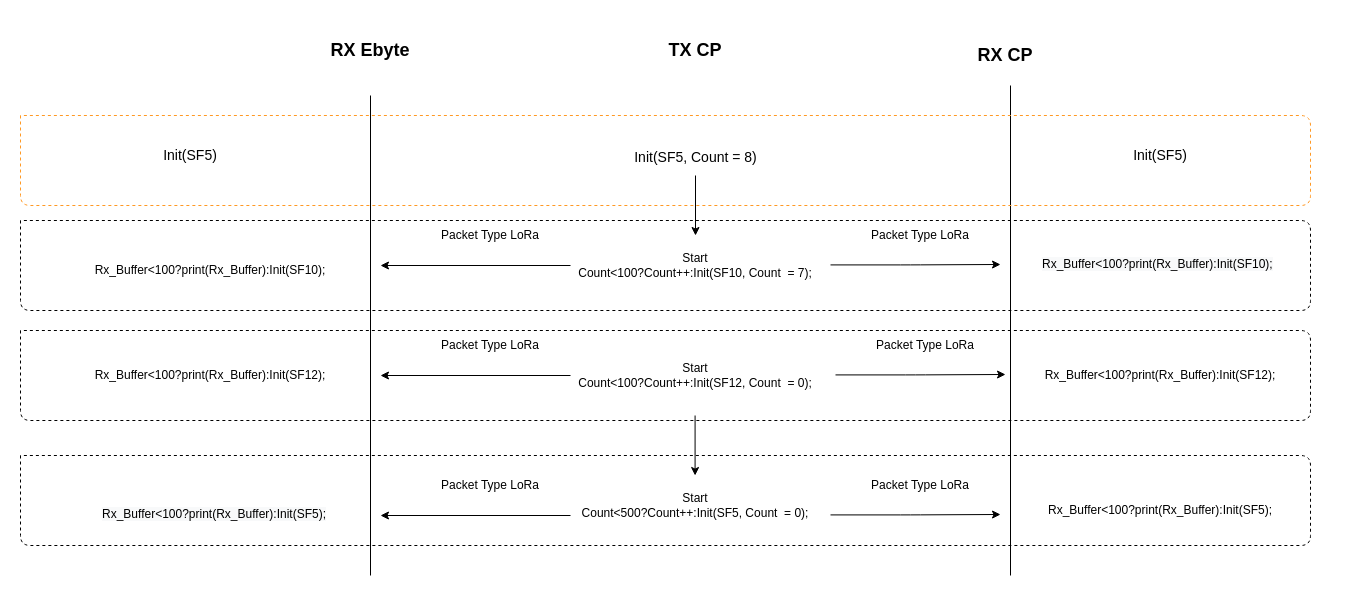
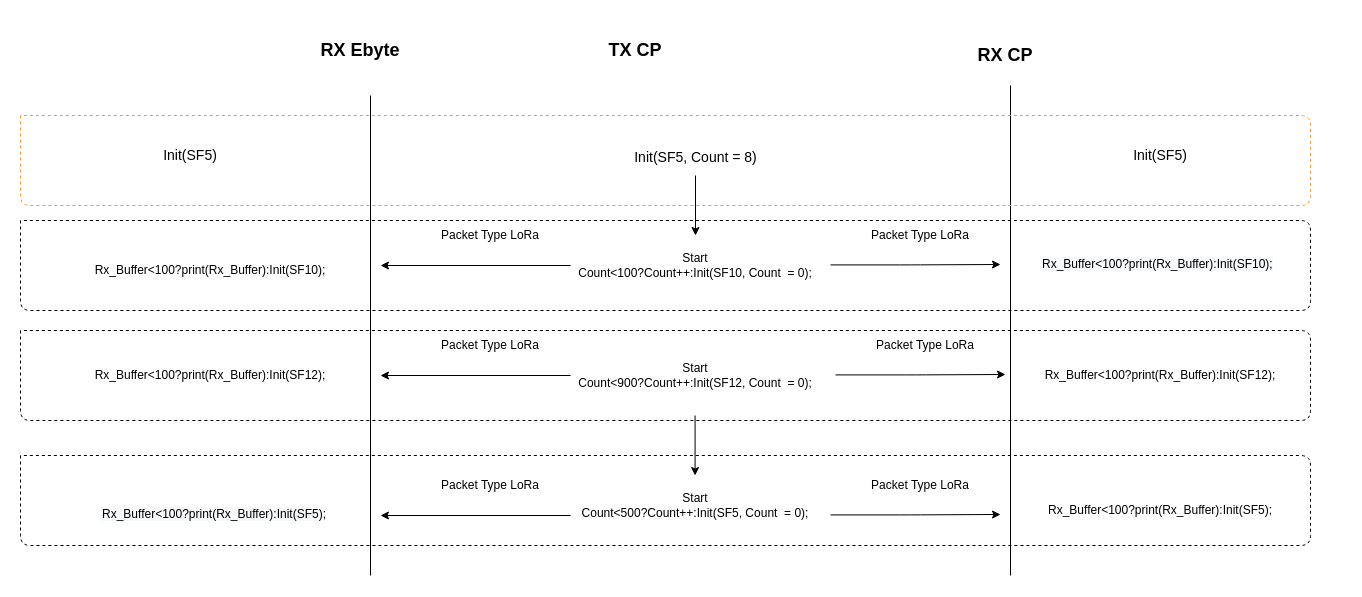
(371, 51) -> (361, 51)
(696, 51) -> (636, 51)
(696, 266) -> (696, 266)
(696, 376) -> (696, 376)
